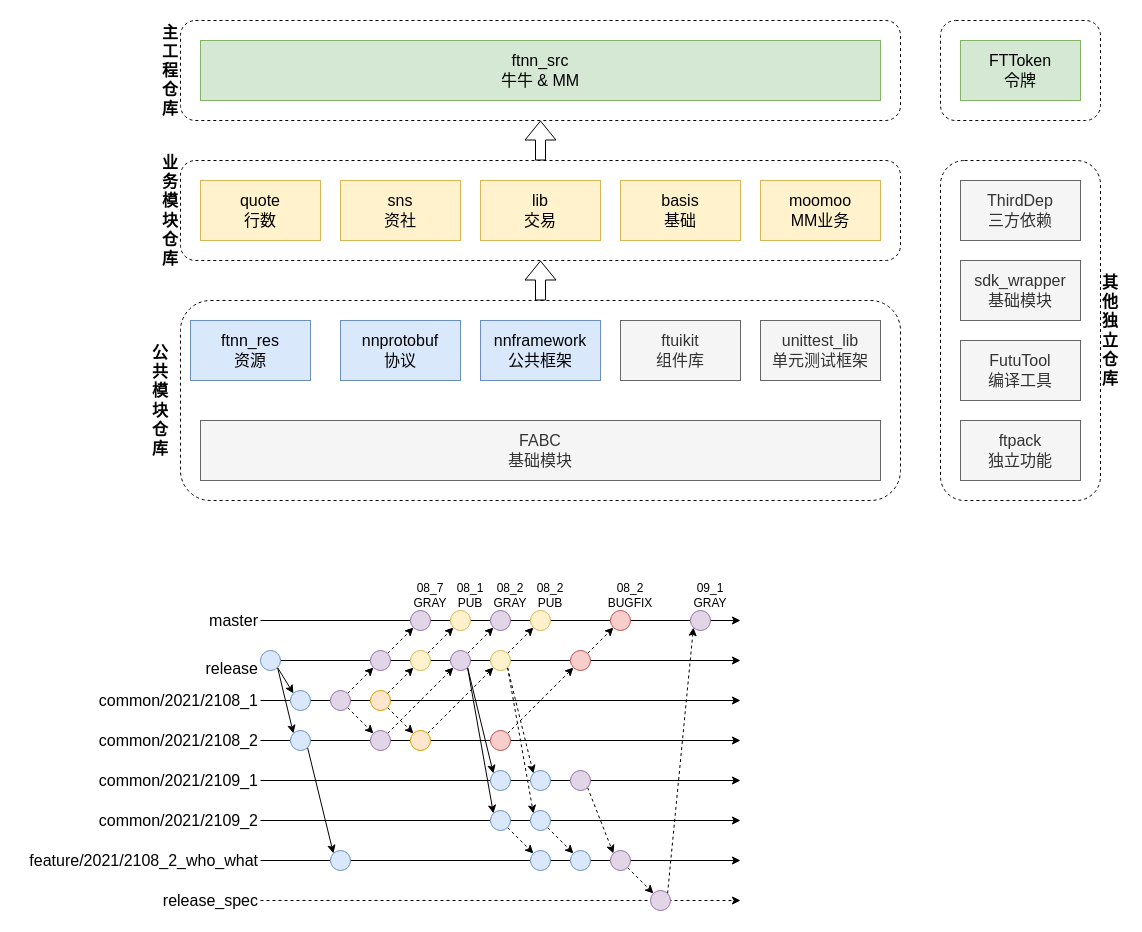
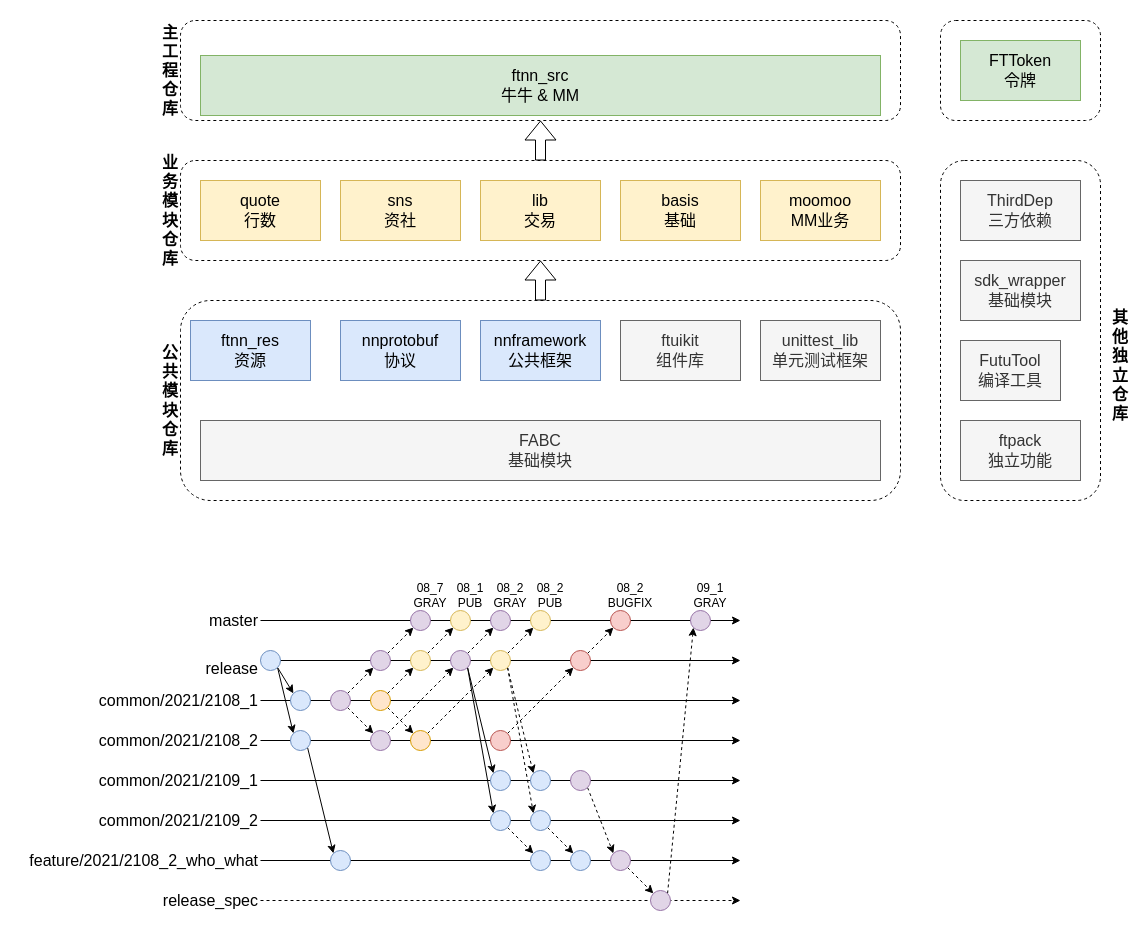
(541, 71) -> (541, 86)
(1111, 331) -> (1121, 366)
(1021, 371) -> (1011, 371)
(161, 401) -> (171, 401)
